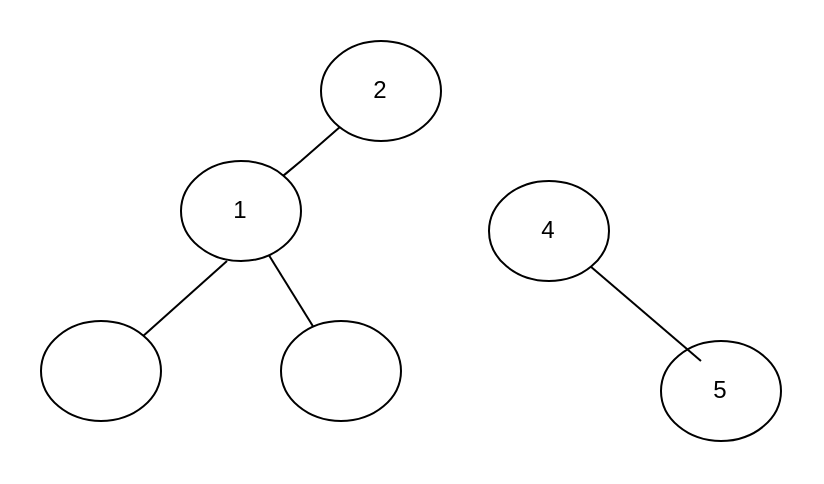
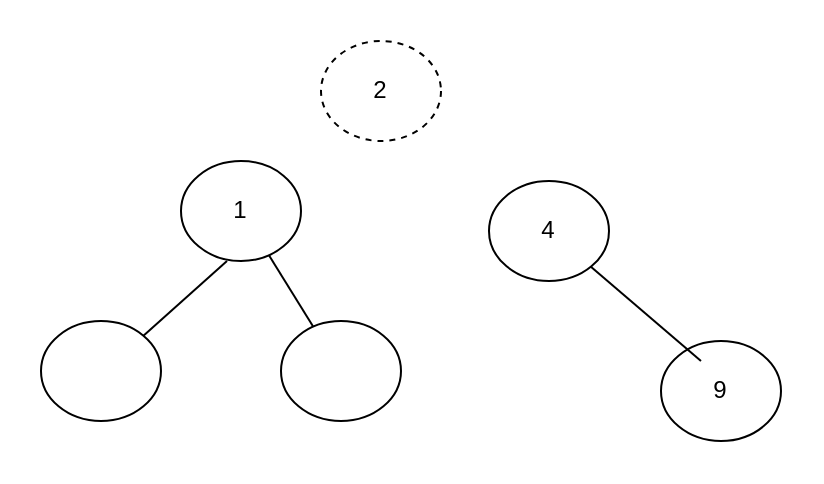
(381, 91) -> (381, 91)
(312, 152) -> none
(721, 391) -> (721, 391)
